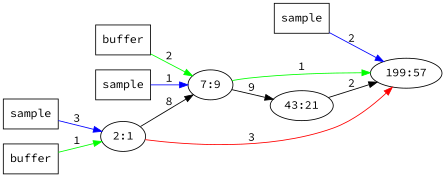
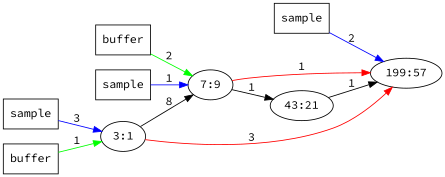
(297, 74) -> (297, 74)
(352, 84) -> (352, 84)
(252, 88) -> (252, 88)
(123, 136) -> (123, 136)
